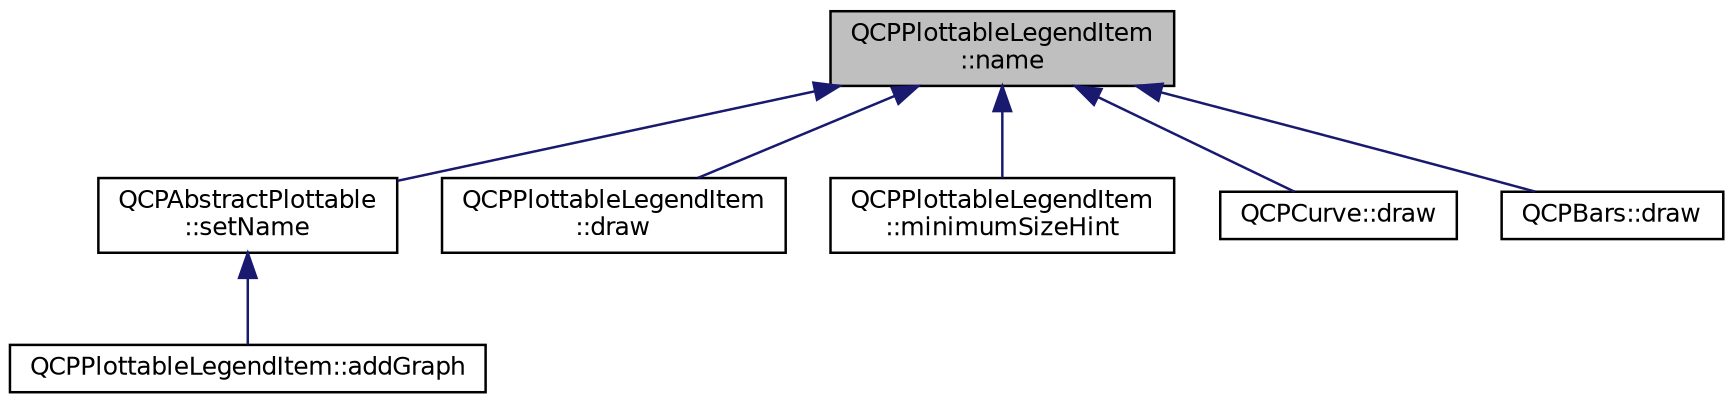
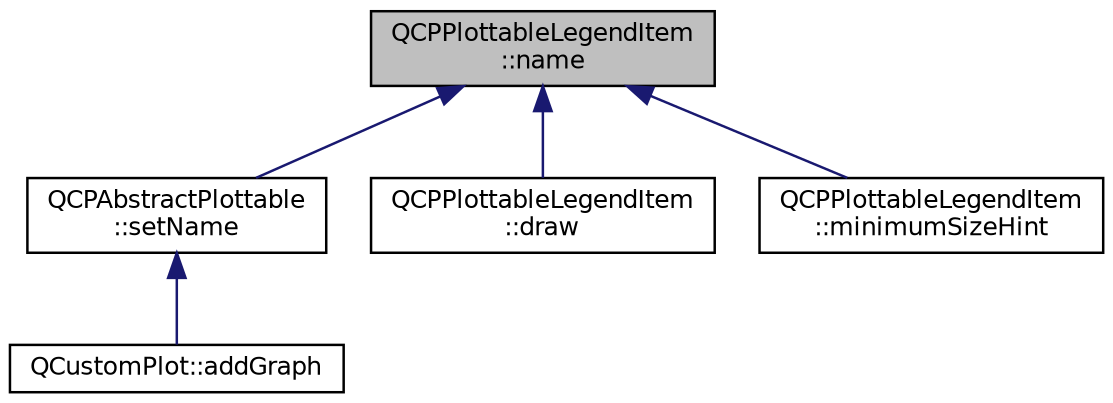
(1339, 215) -> none
(1612, 215) -> none
(248, 369) -> (177, 369)
